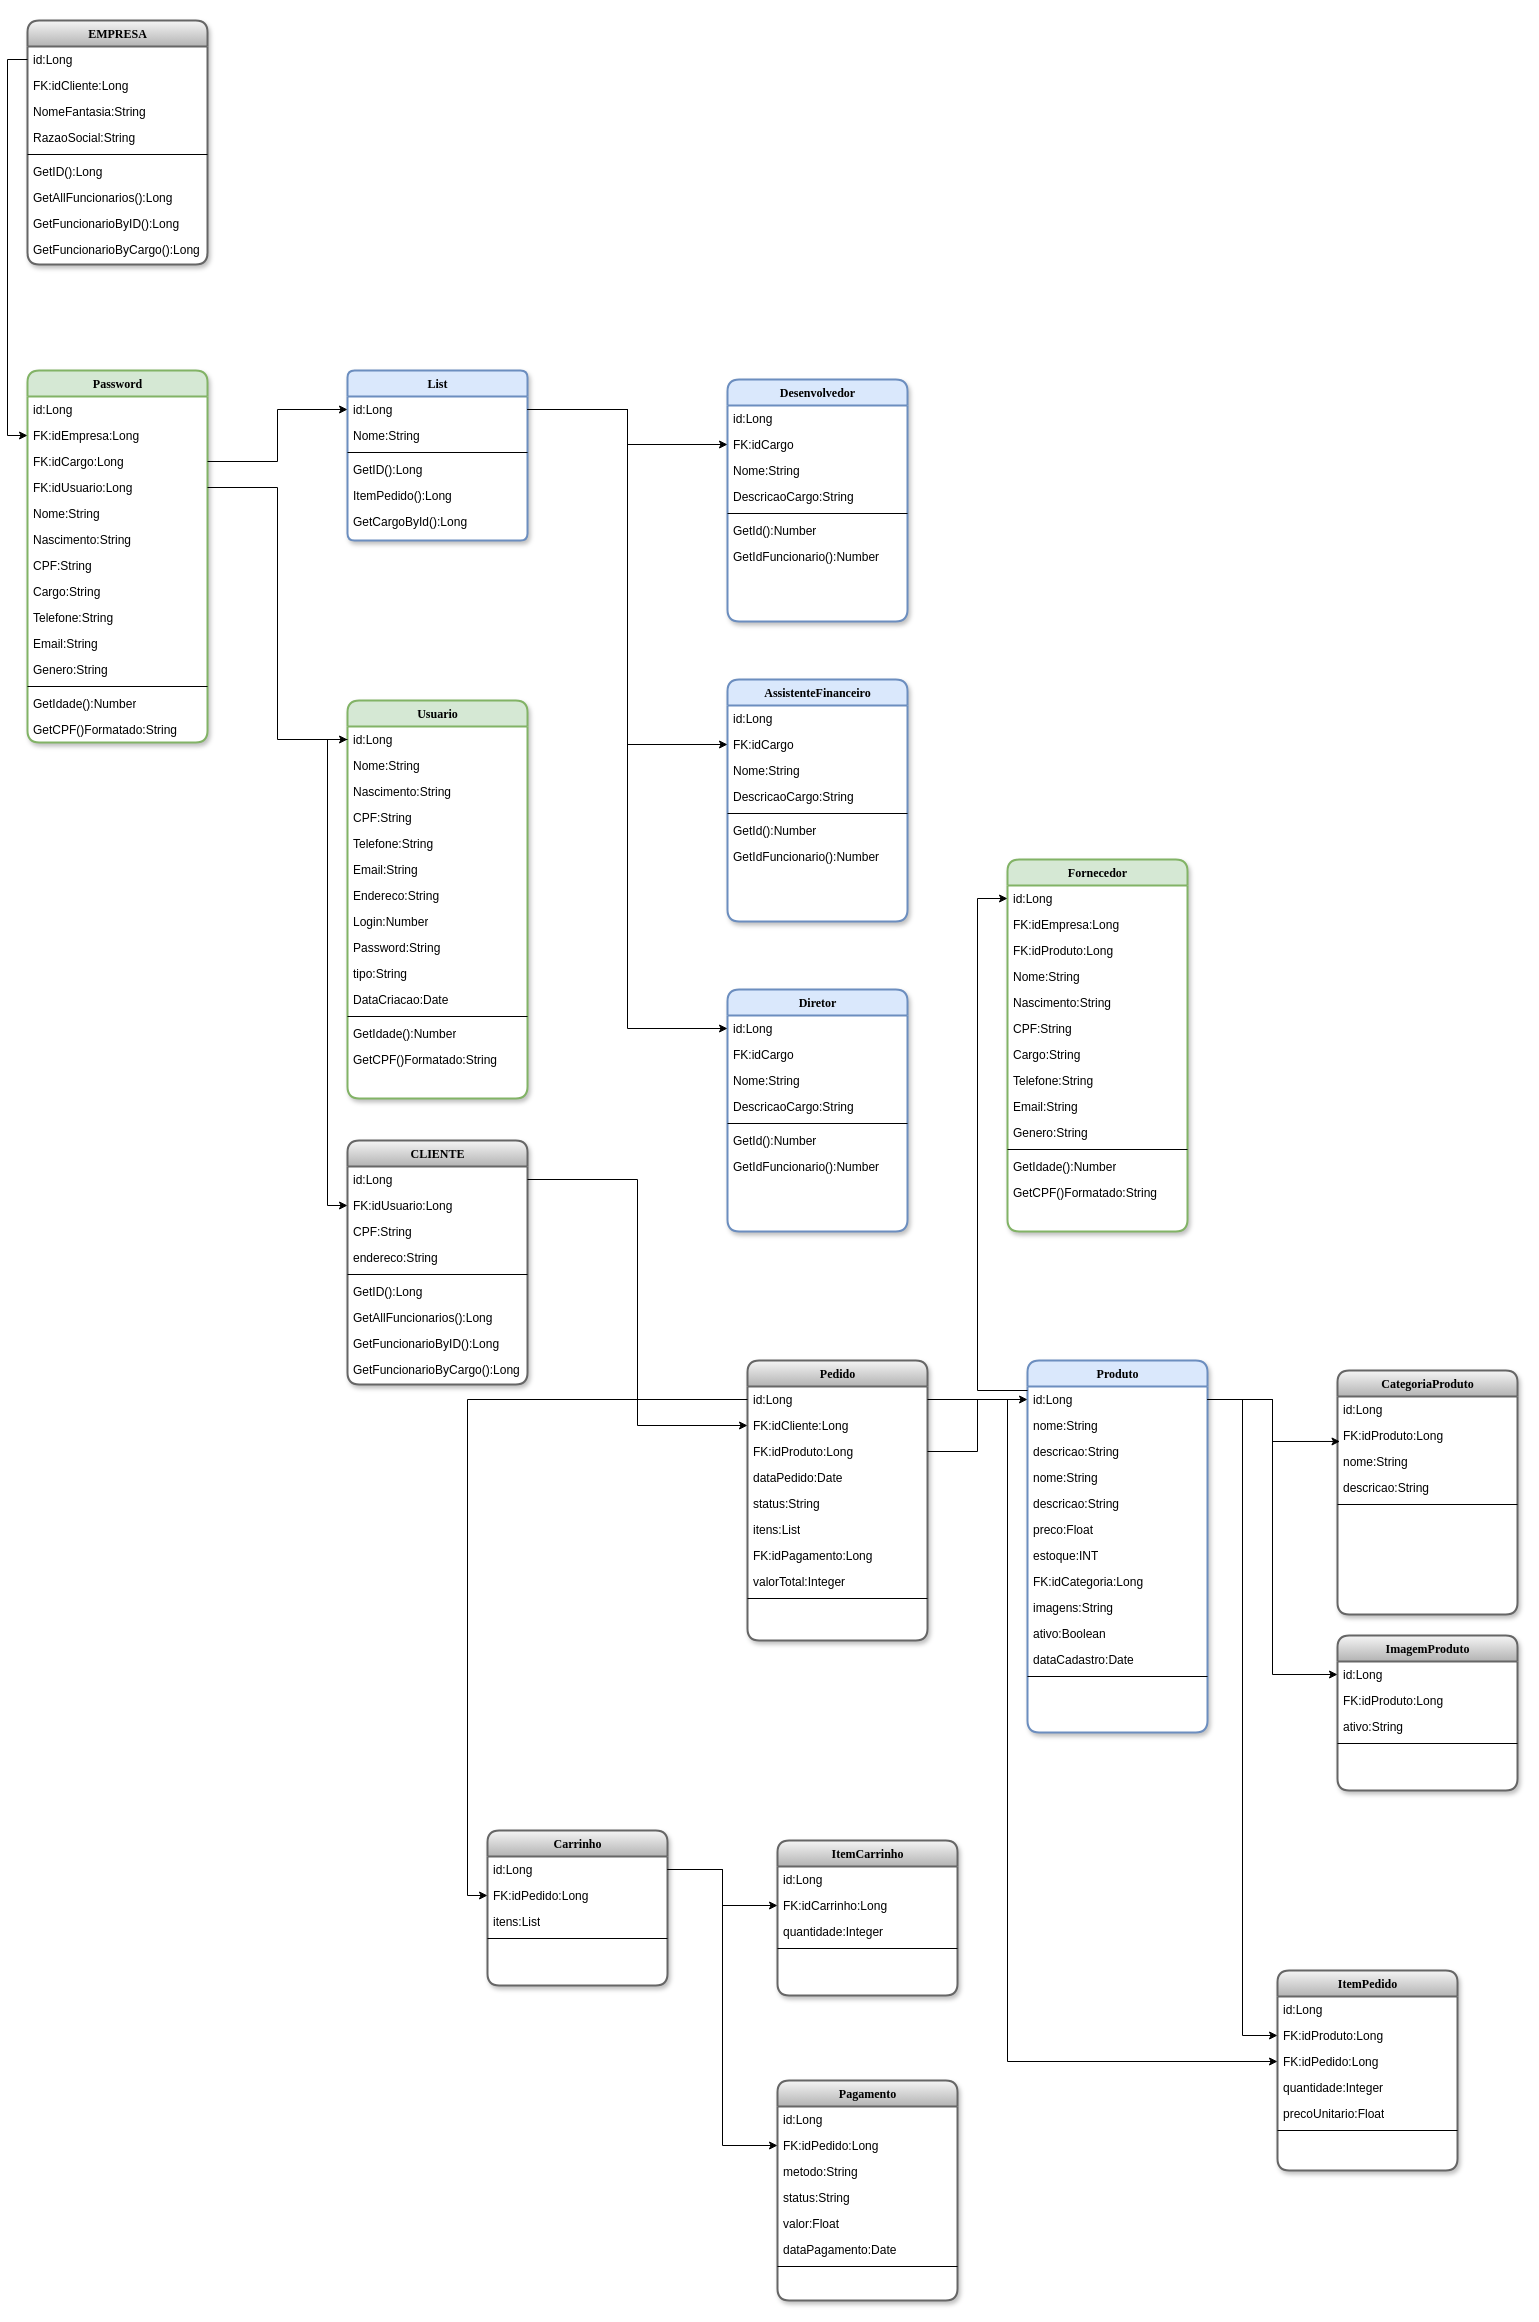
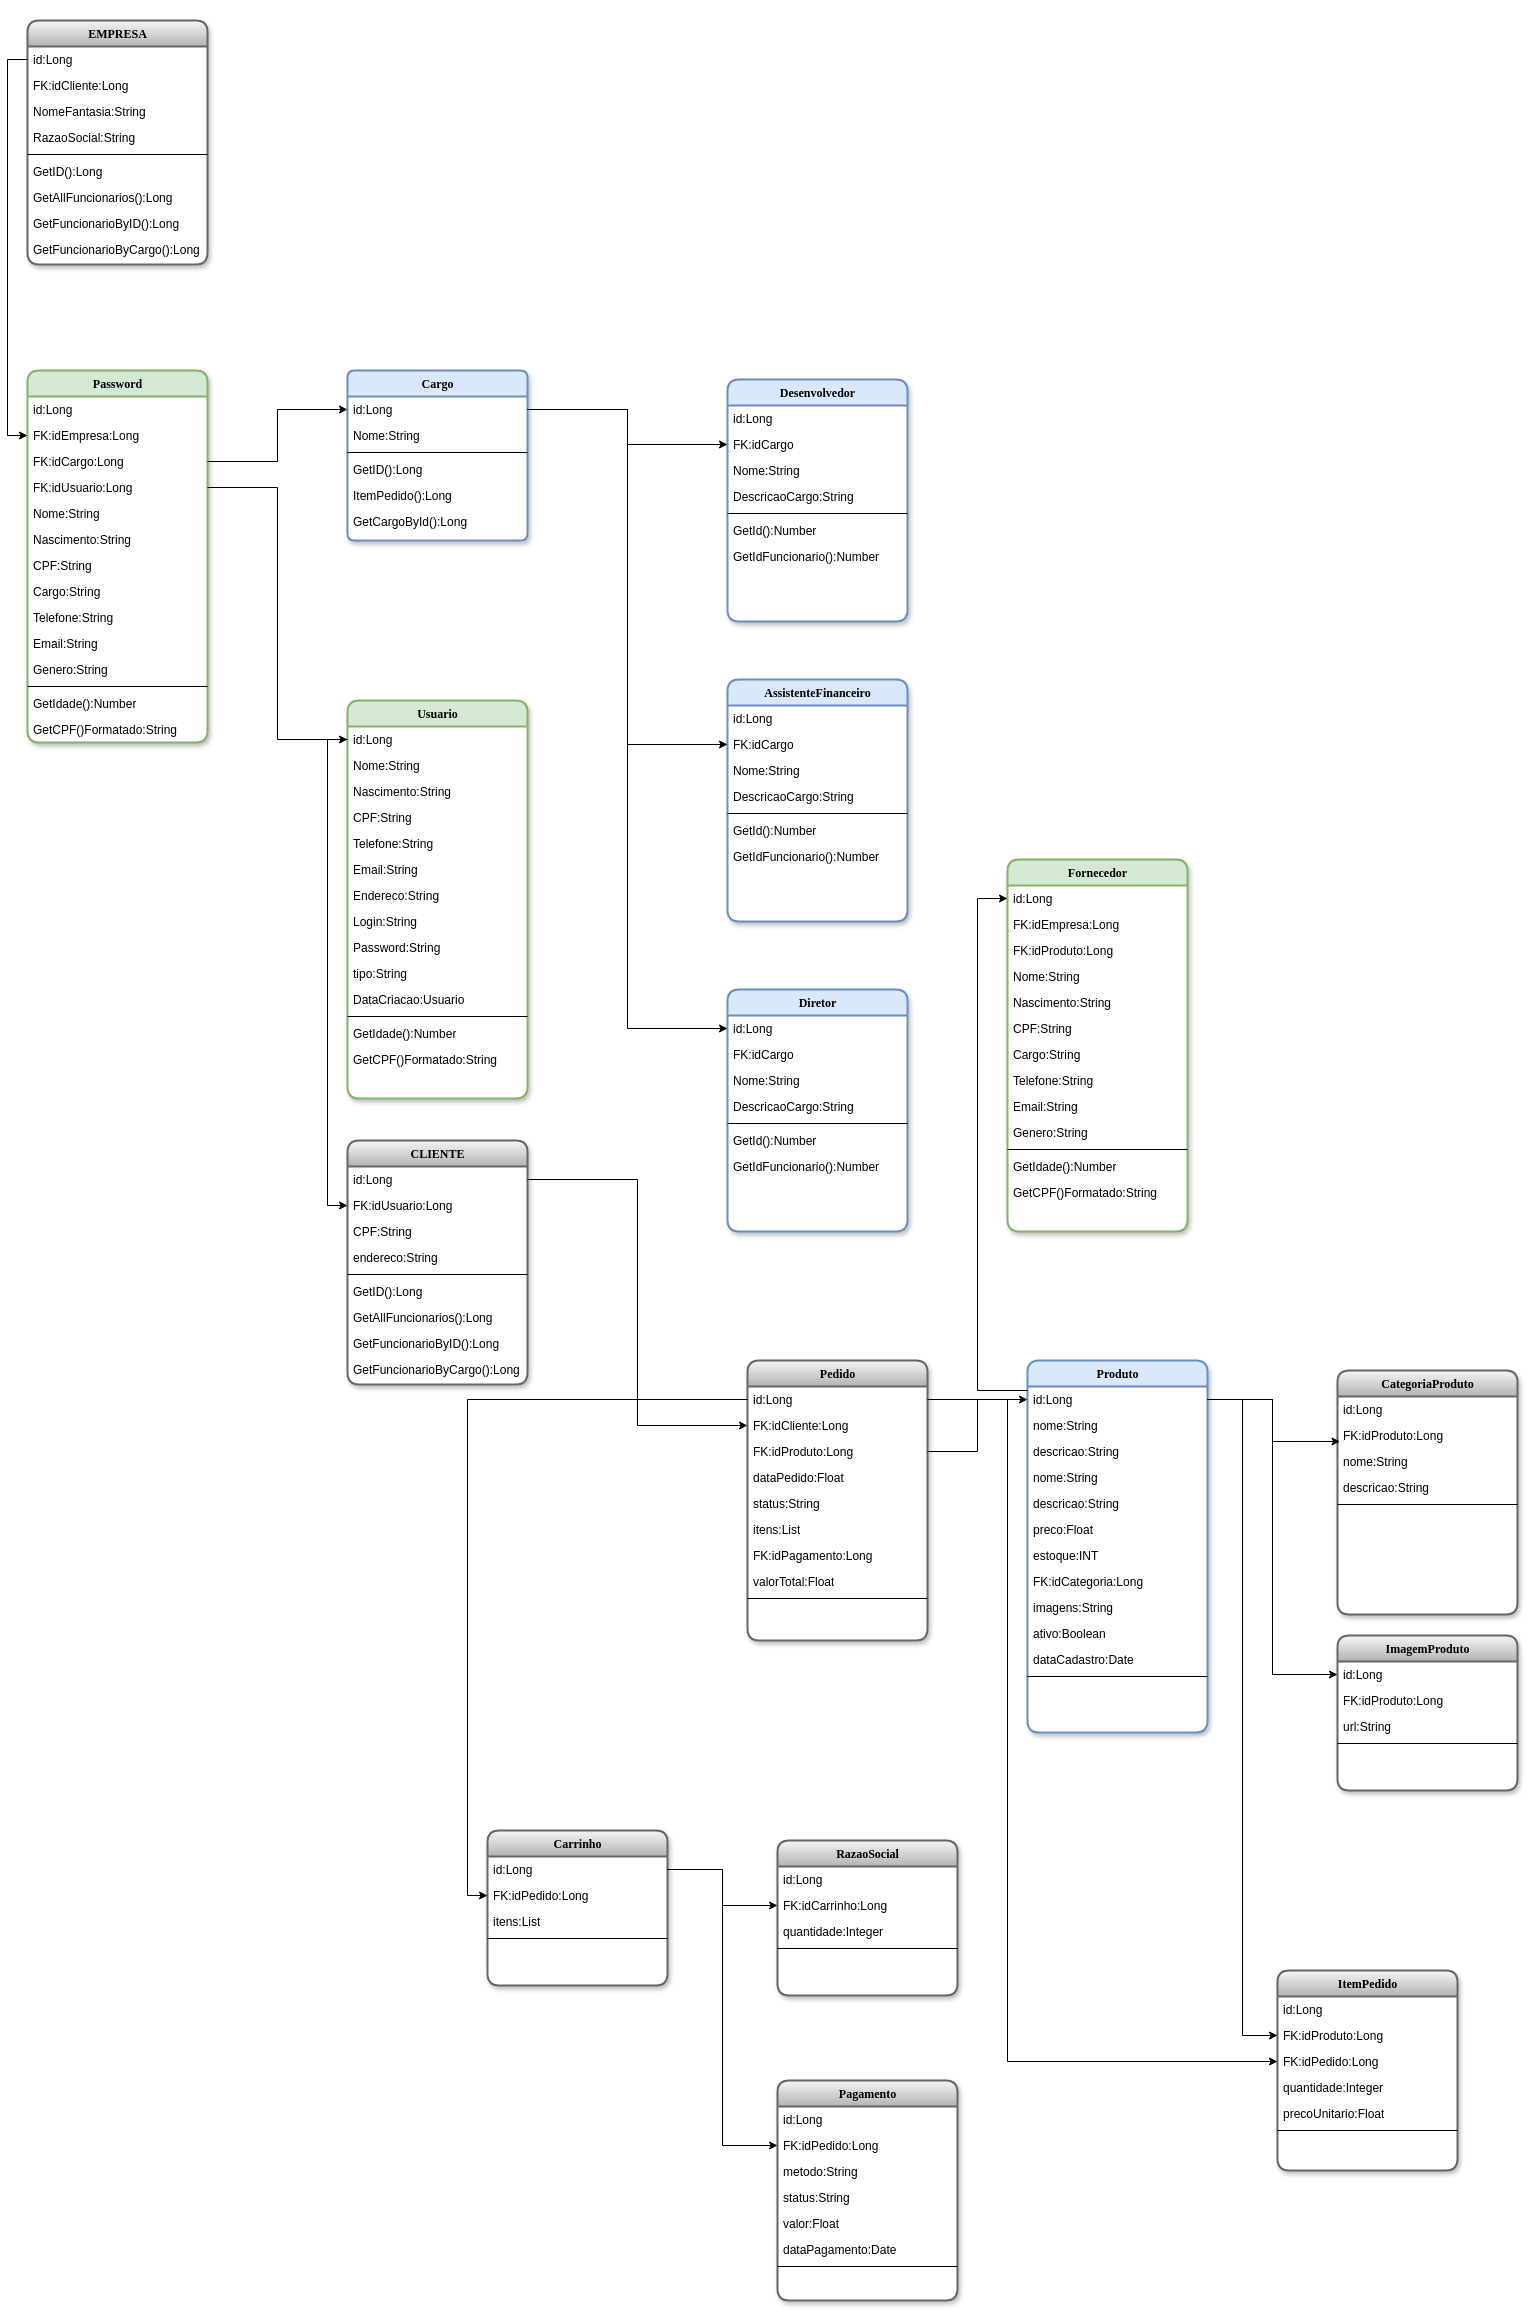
(438, 385) -> (438, 385)
(391, 923) -> (389, 923)
(404, 1001) -> (413, 1001)
(801, 1479) -> (803, 1479)
(809, 1583) -> (801, 1583)
(1379, 1728) -> (1372, 1728)
(868, 1855) -> (868, 1855)
